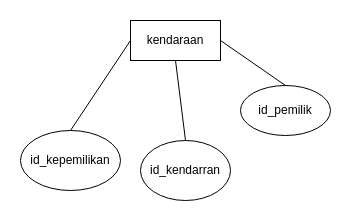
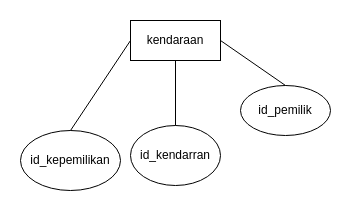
(186, 171) -> (176, 156)
